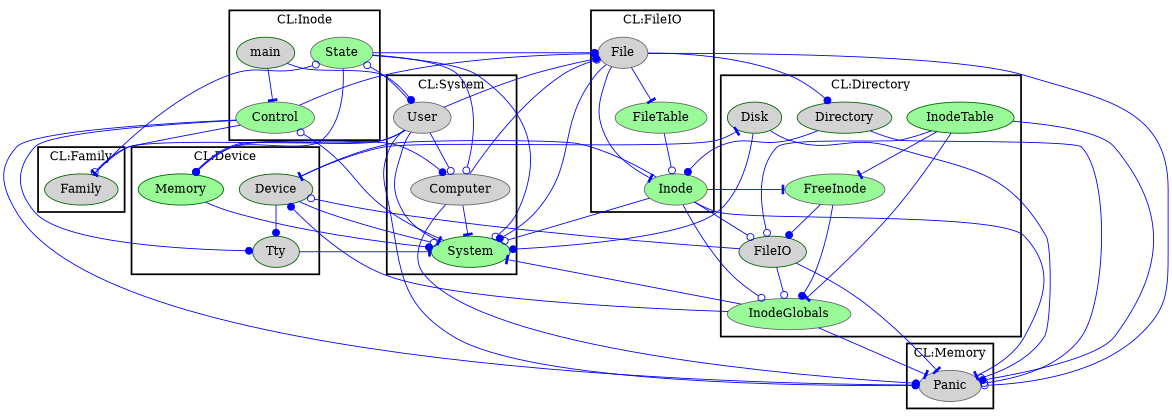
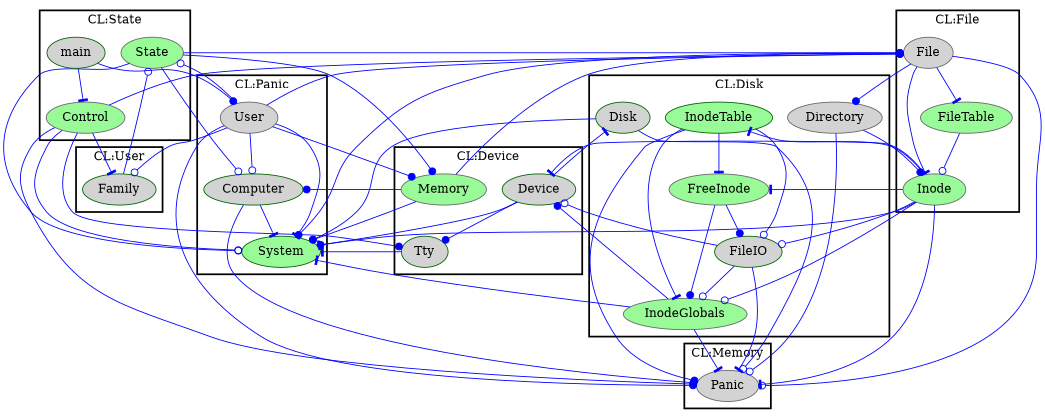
(305, 20) -> (115, 20)
(652, 20) -> (958, 20)
(452, 85) -> (262, 85)
(871, 85) -> (739, 85)
(523, 108) -> (635, 65)
(845, 118) -> (835, 118)
none -> (843, 142)
(81, 157) -> (119, 157)
(181, 189) -> (444, 189)
(460, 189) -> (253, 189)
(369, 194) -> (71, 227)
(579, 219) -> (621, 231)
(364, 225) -> (421, 228)
